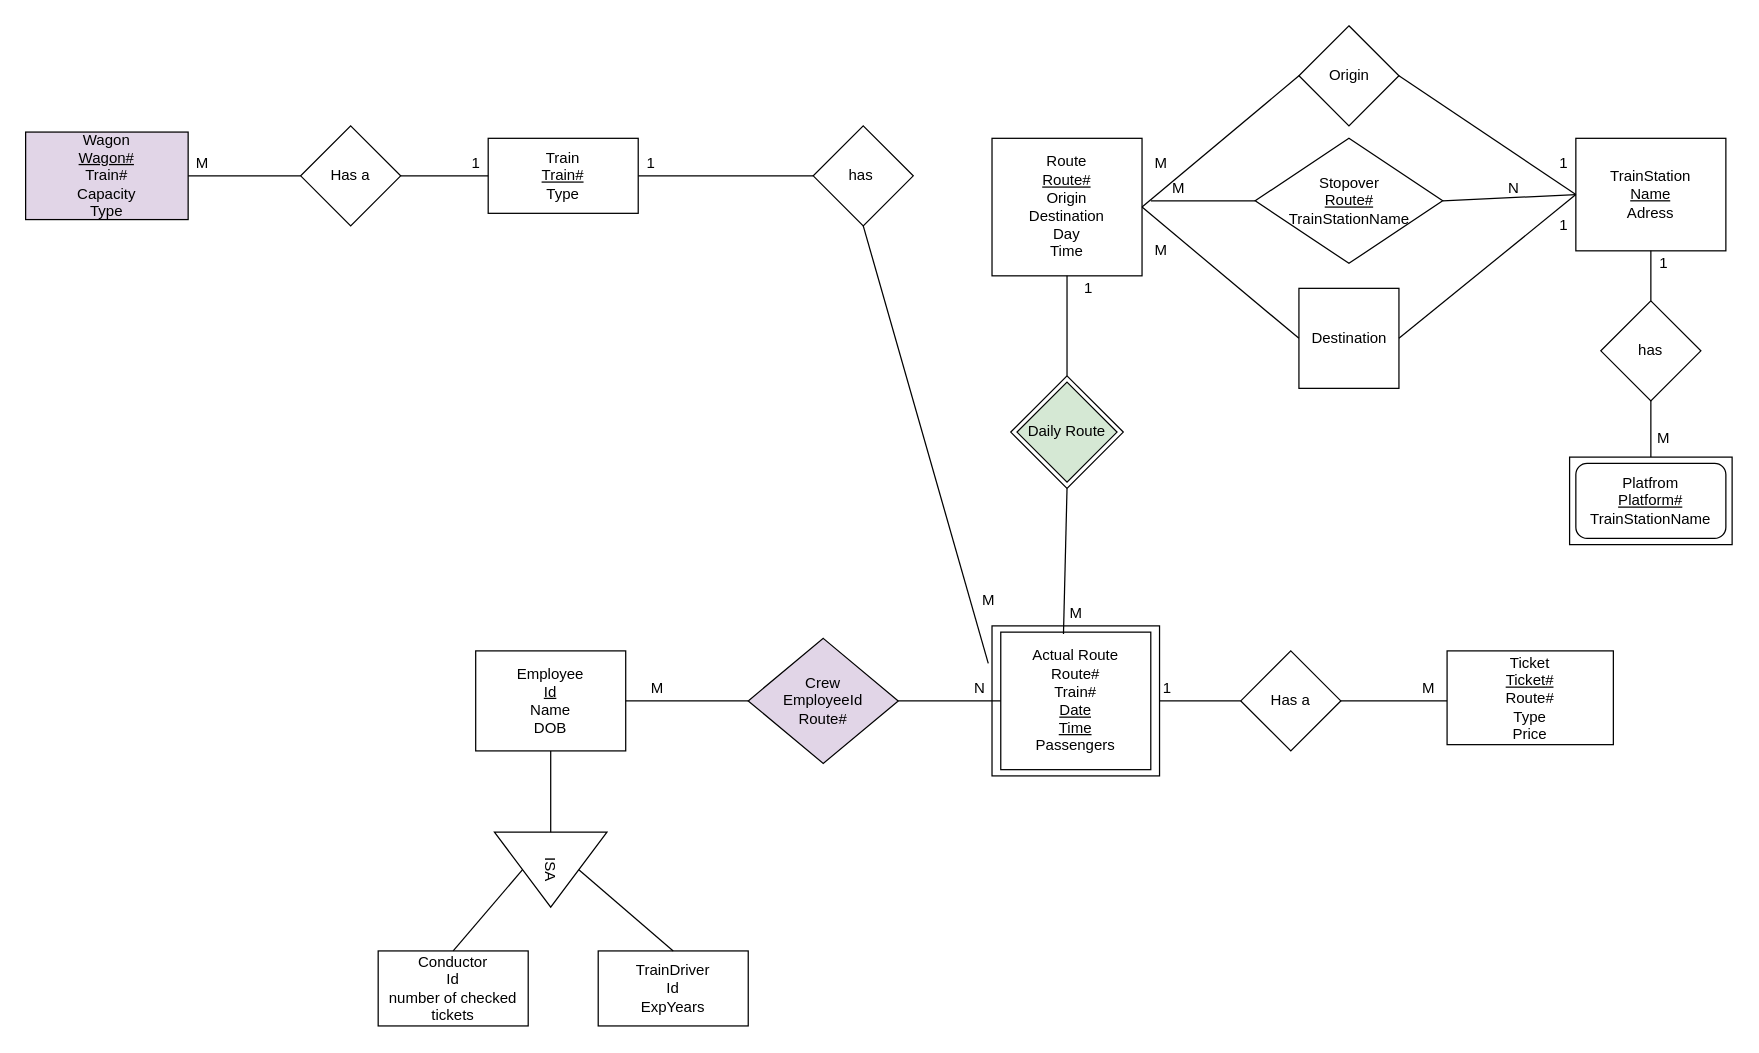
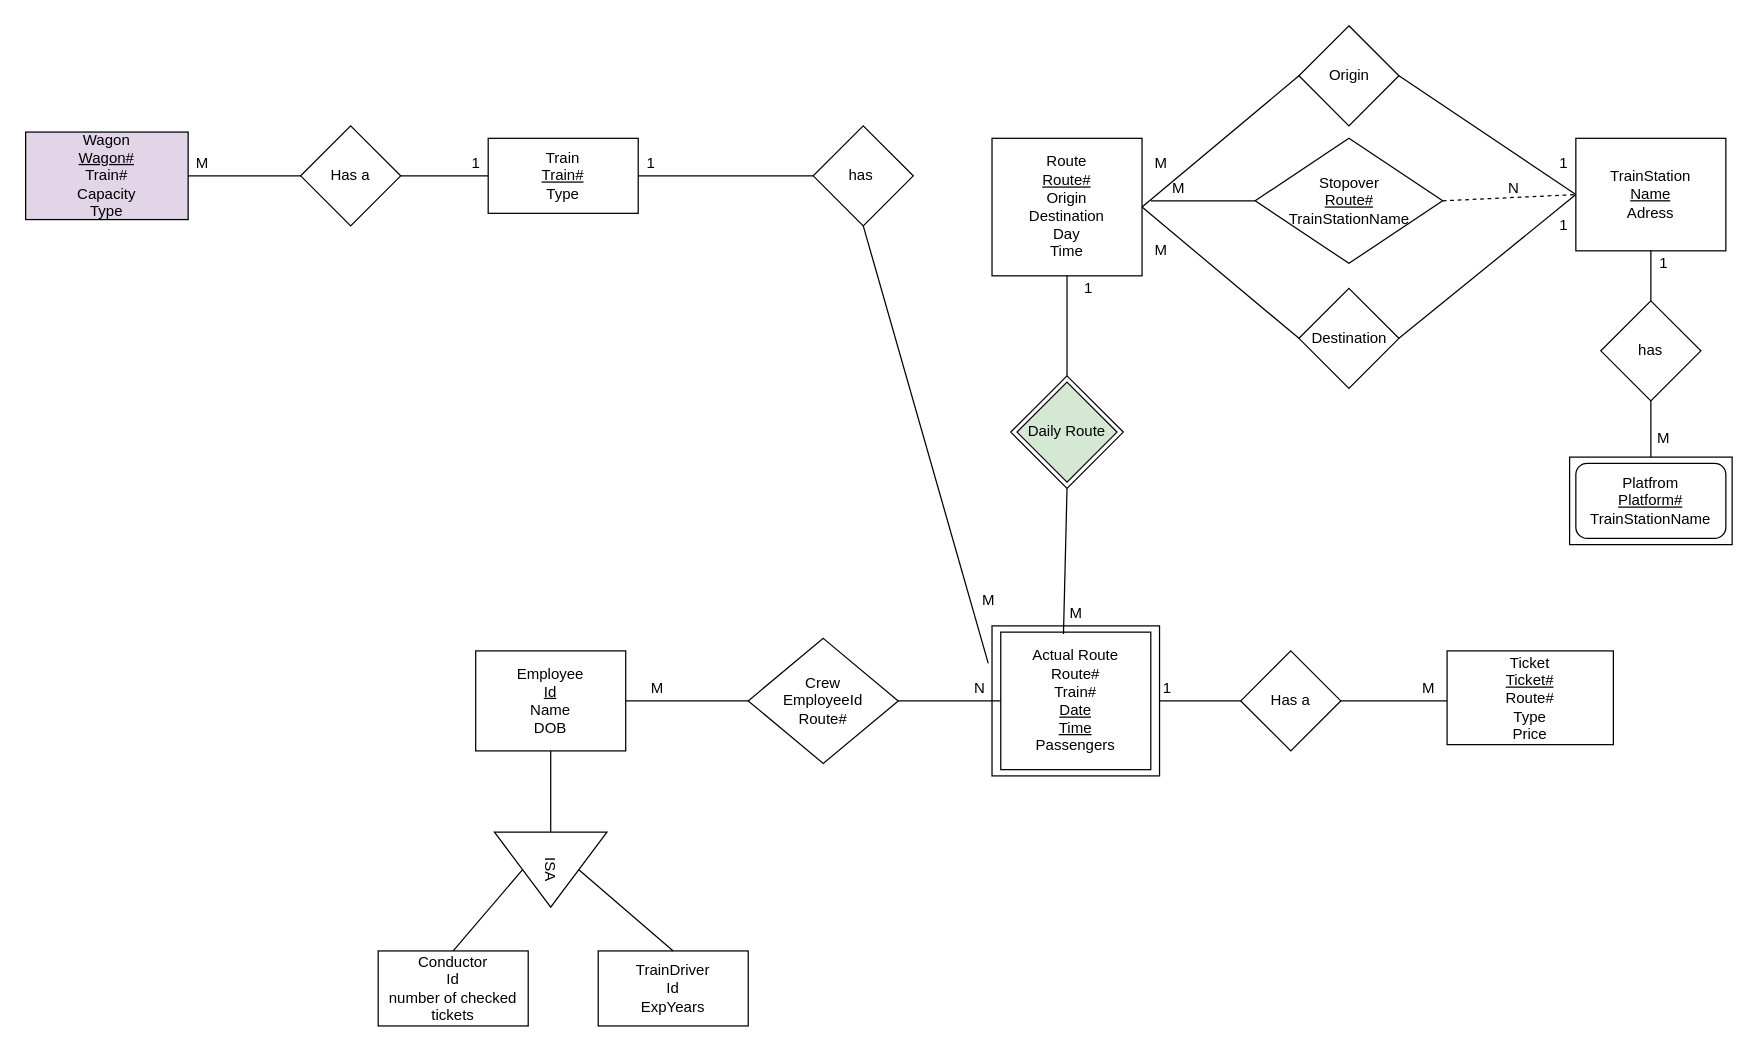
(1507, 198) -> (1507, 198)
(1349, 338) -> (1349, 338)
(823, 701) -> (823, 701)
